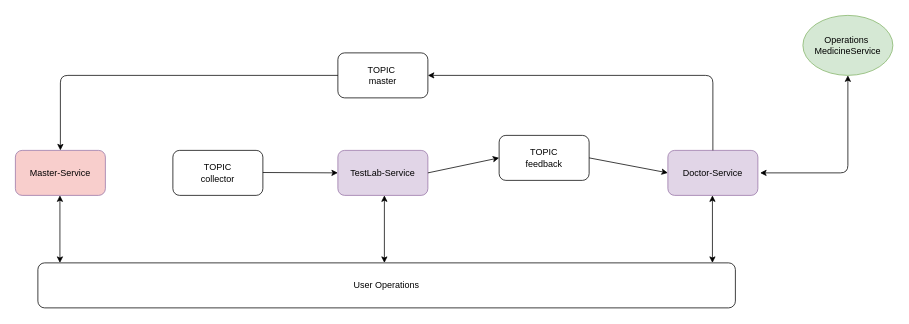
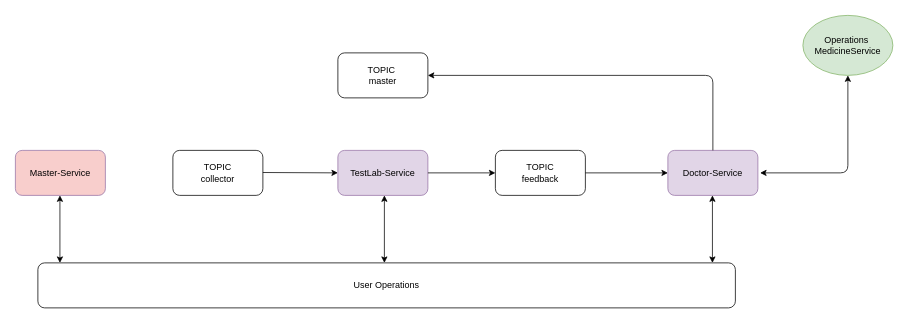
(167, 75) -> none
(544, 158) -> (540, 173)
